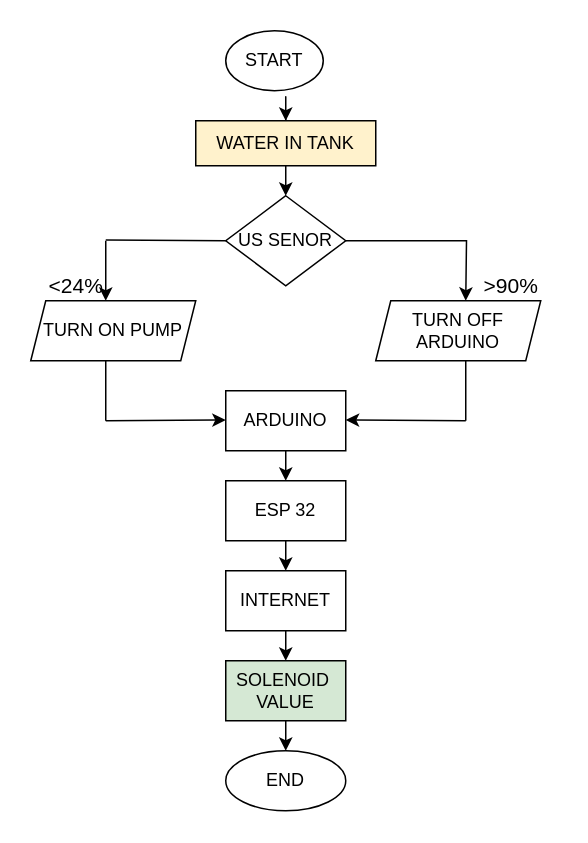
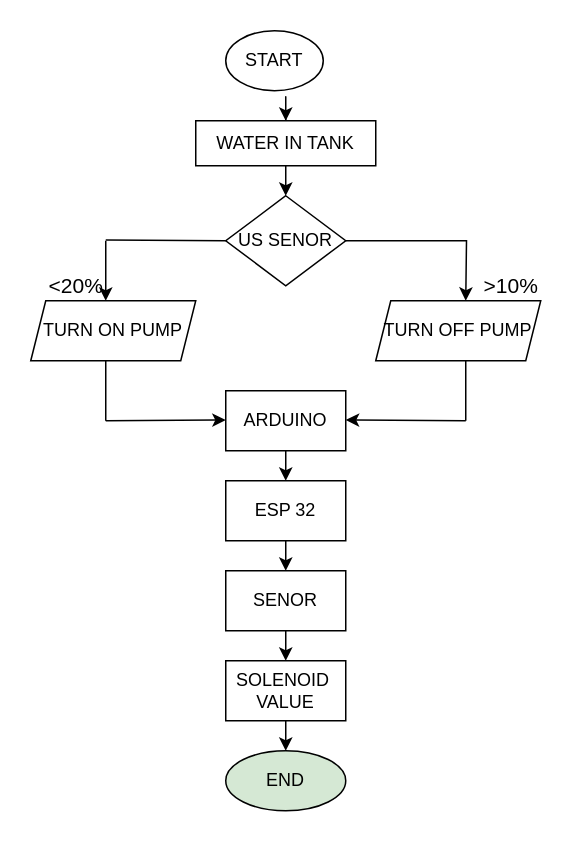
(286, 143) -> (286, 143)
(77, 286) -> (77, 286)
(512, 286) -> (512, 286)
(458, 331) -> (458, 331)
(286, 601) -> (286, 601)
(286, 691) -> (286, 691)
(286, 781) -> (286, 781)
